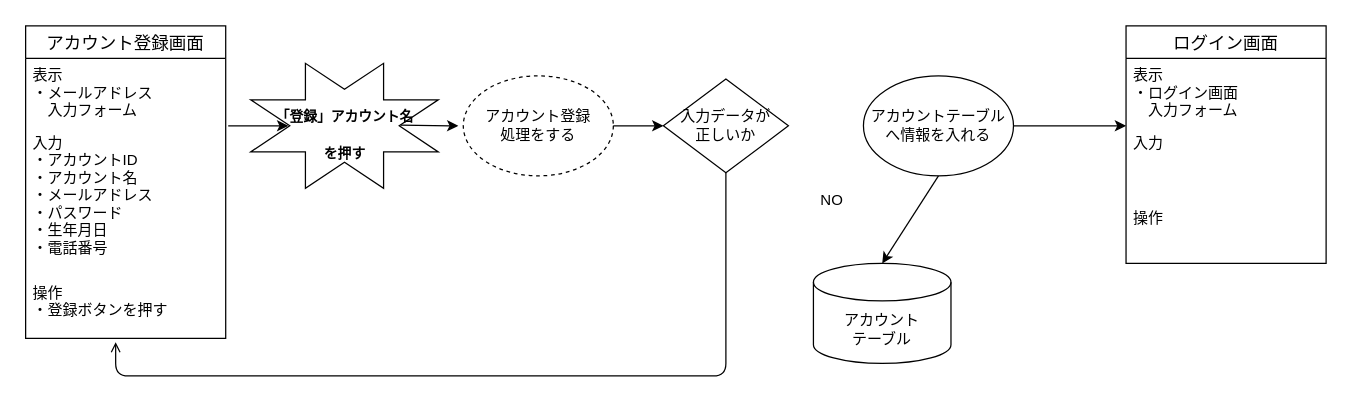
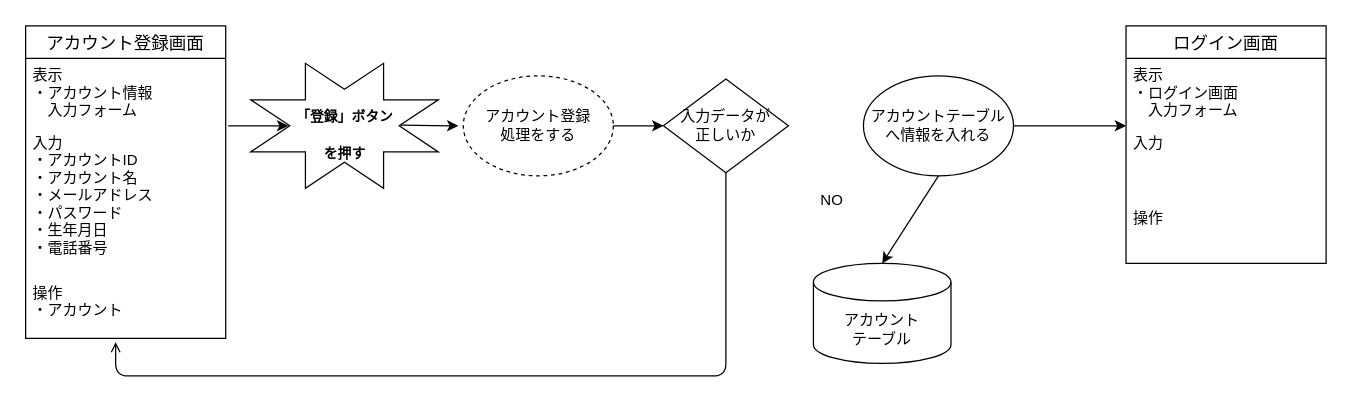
(48, 75) -> (48, 75)
(345, 129) -> (345, 129)
(48, 293) -> (48, 293)
